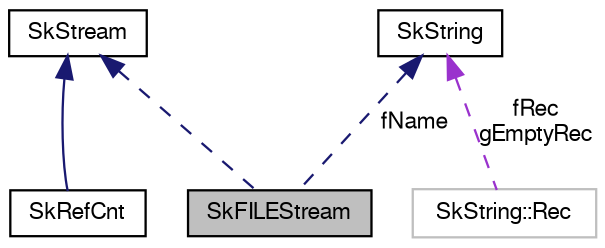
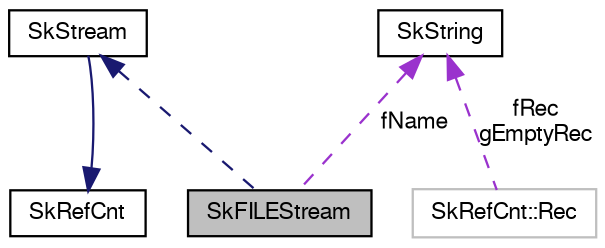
(352, 132) -> (352, 132)
(63, 135) -> (93, 112)
(504, 213) -> (504, 213)
